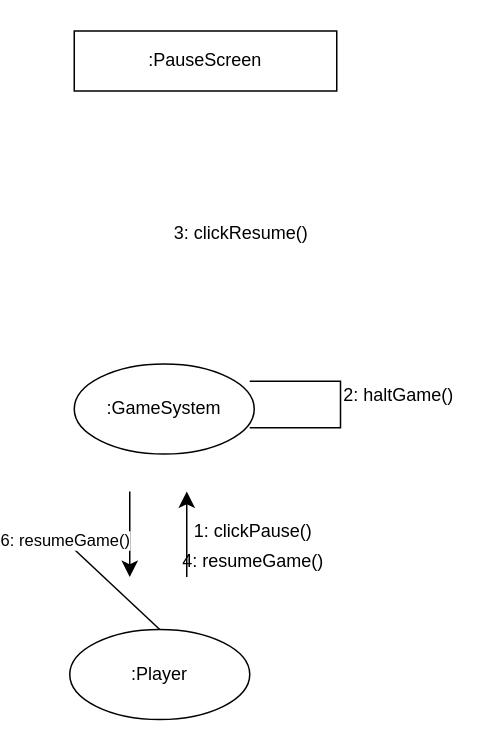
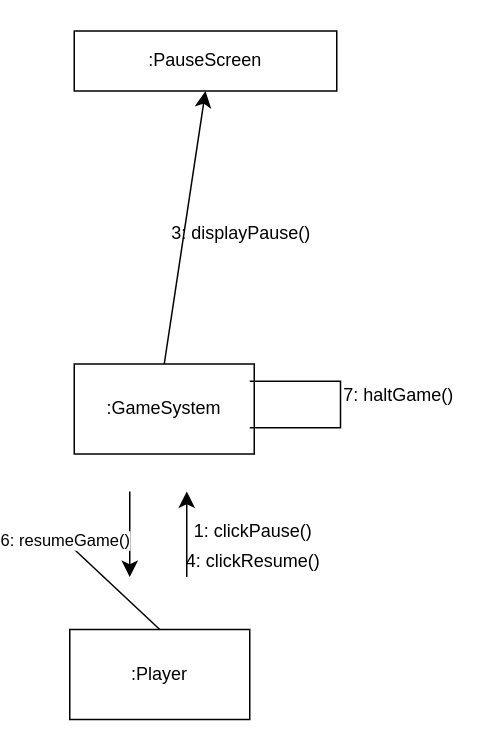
none -> (184, 233)
(242, 233) -> (242, 233)
(399, 395) -> (399, 395)
(164, 409) -> (164, 409)
(254, 562) -> (254, 562)
(160, 674) -> (160, 674)
